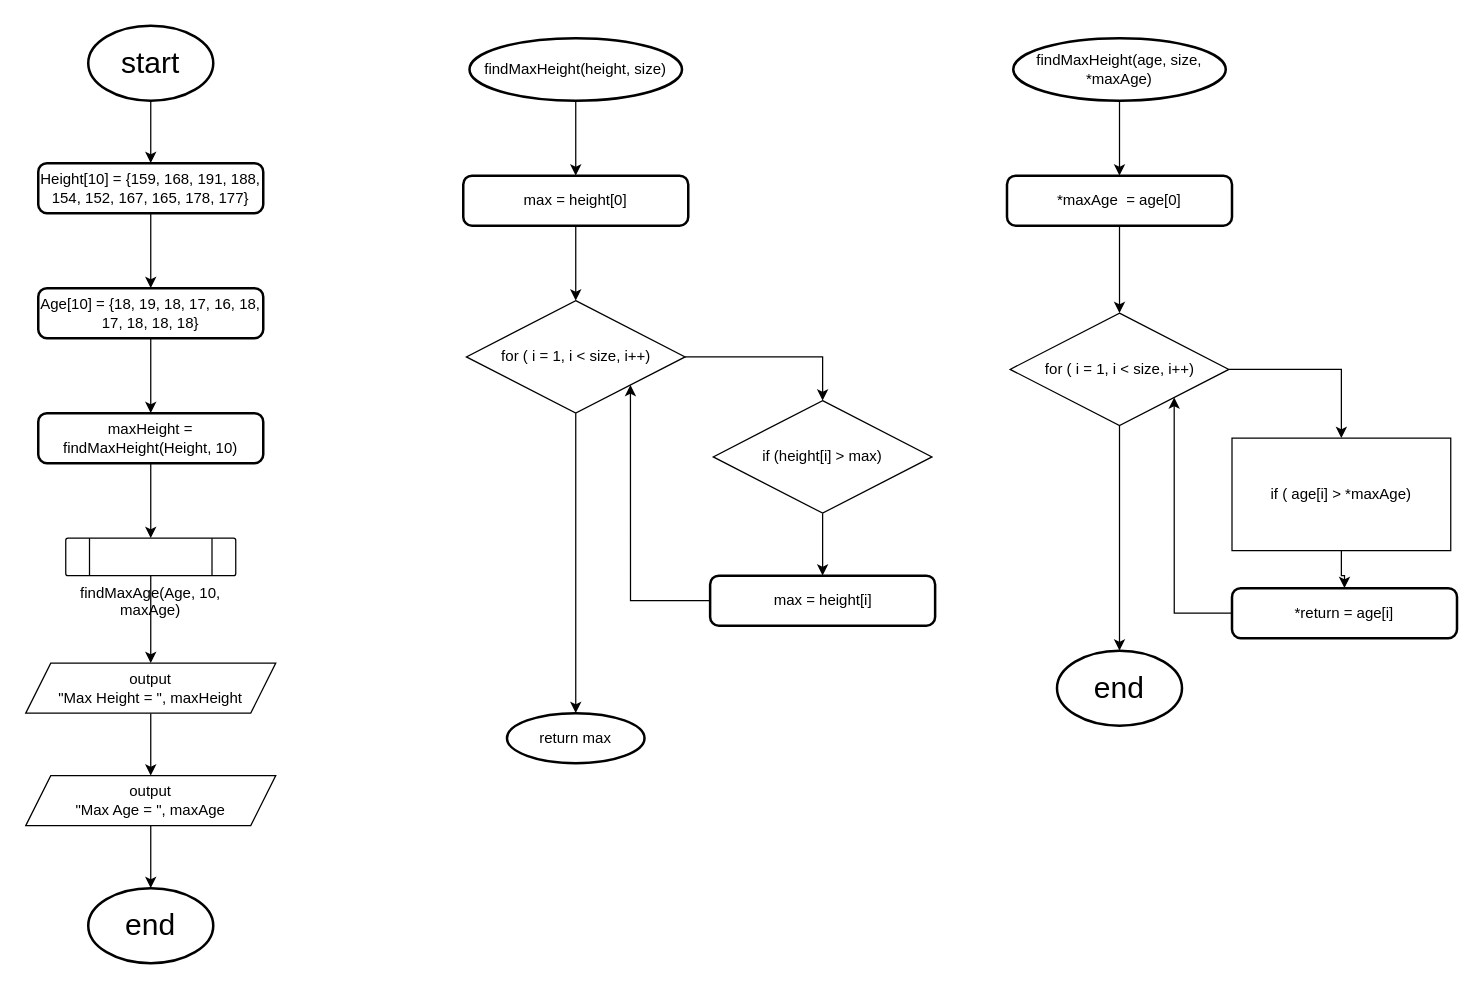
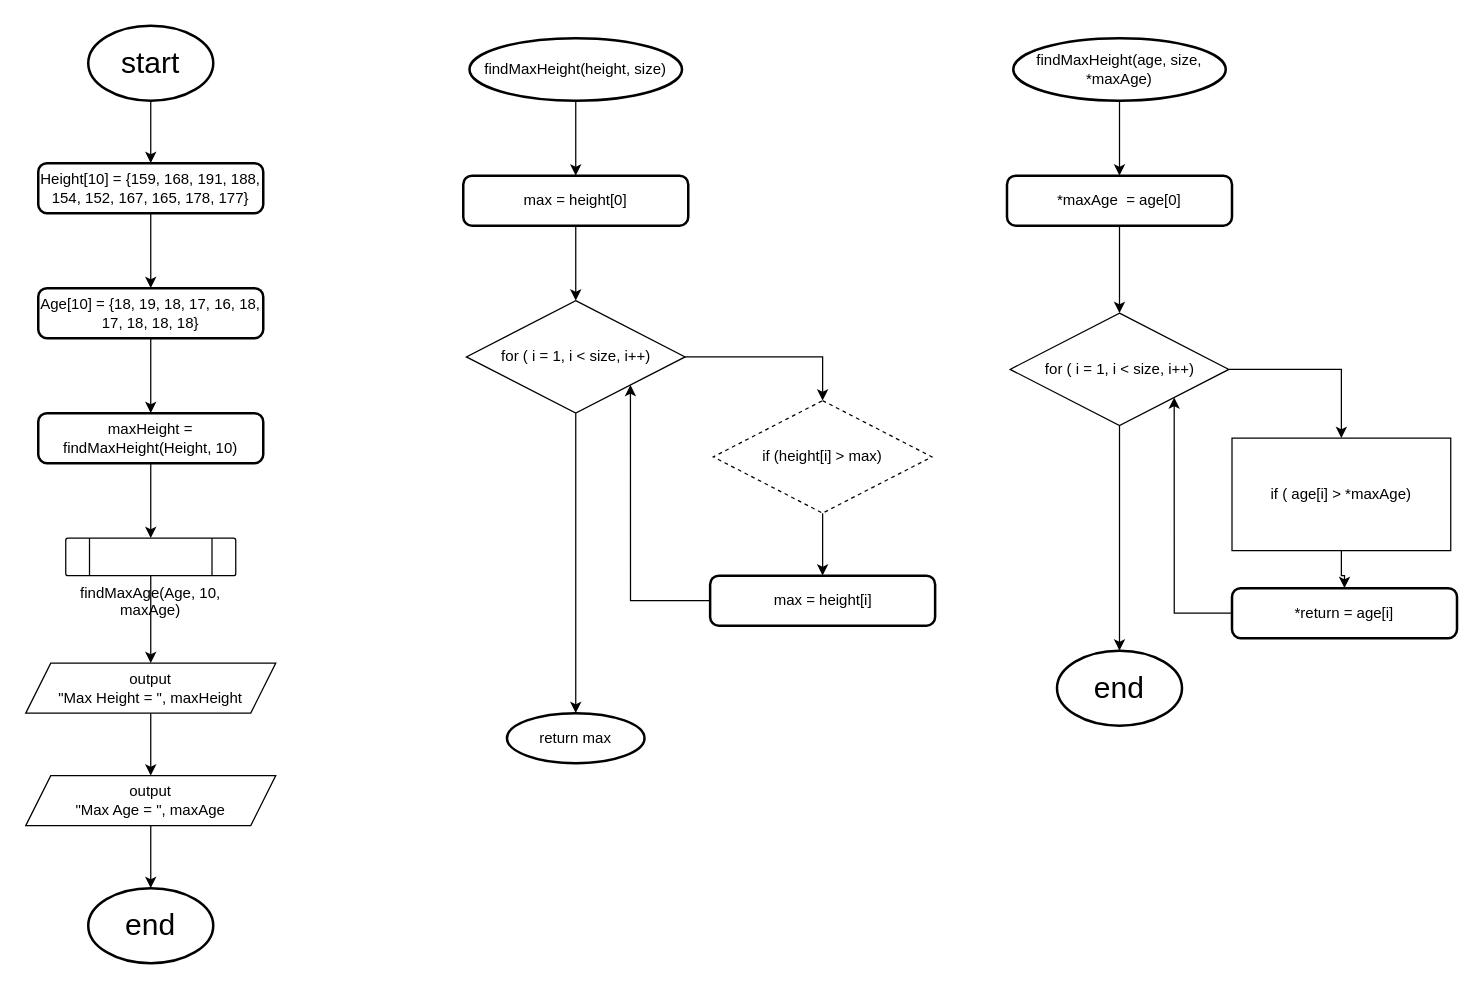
(823, 457) -> (823, 457)
